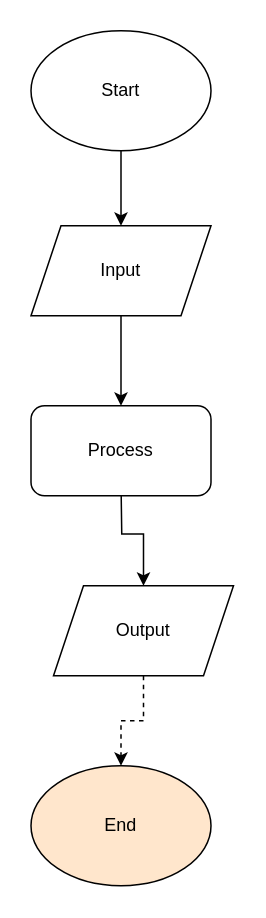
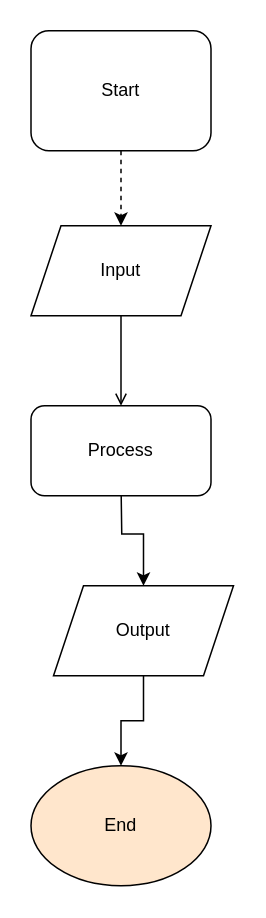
(121, 91) -> (121, 91)
(121, 184) -> (121, 184)
(121, 394) -> (121, 396)
(138, 721) -> (138, 721)
